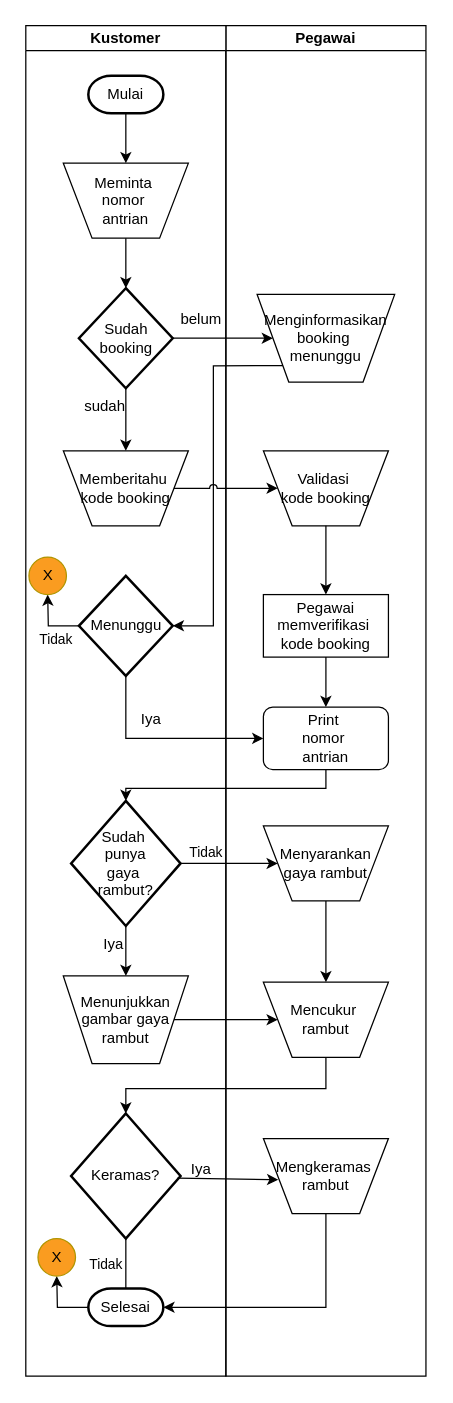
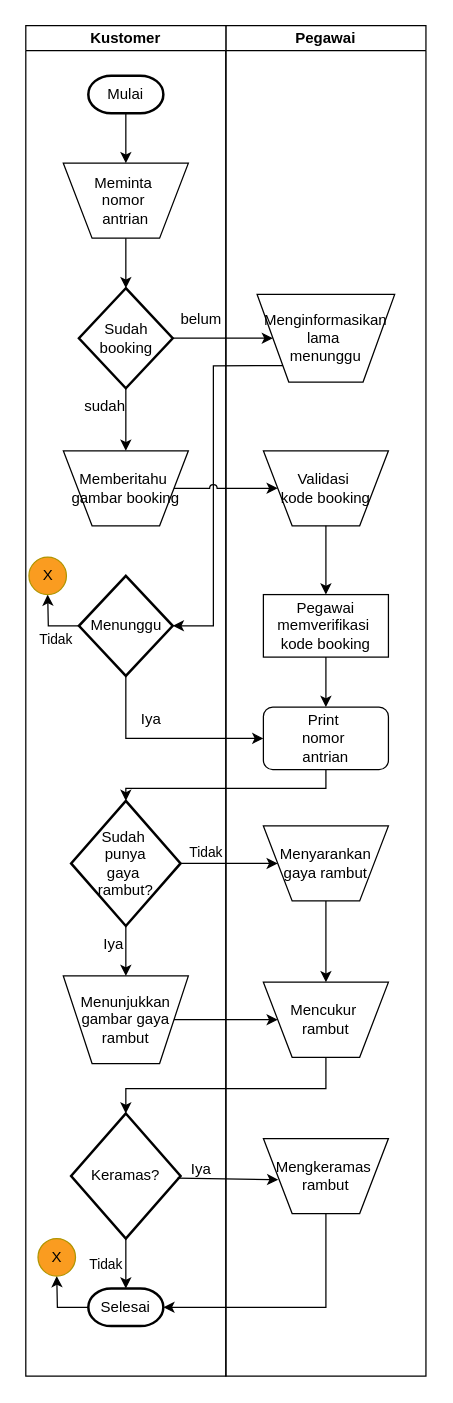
(326, 338) -> (326, 338)
(126, 488) -> (126, 488)
(126, 1282) -> (126, 1278)
